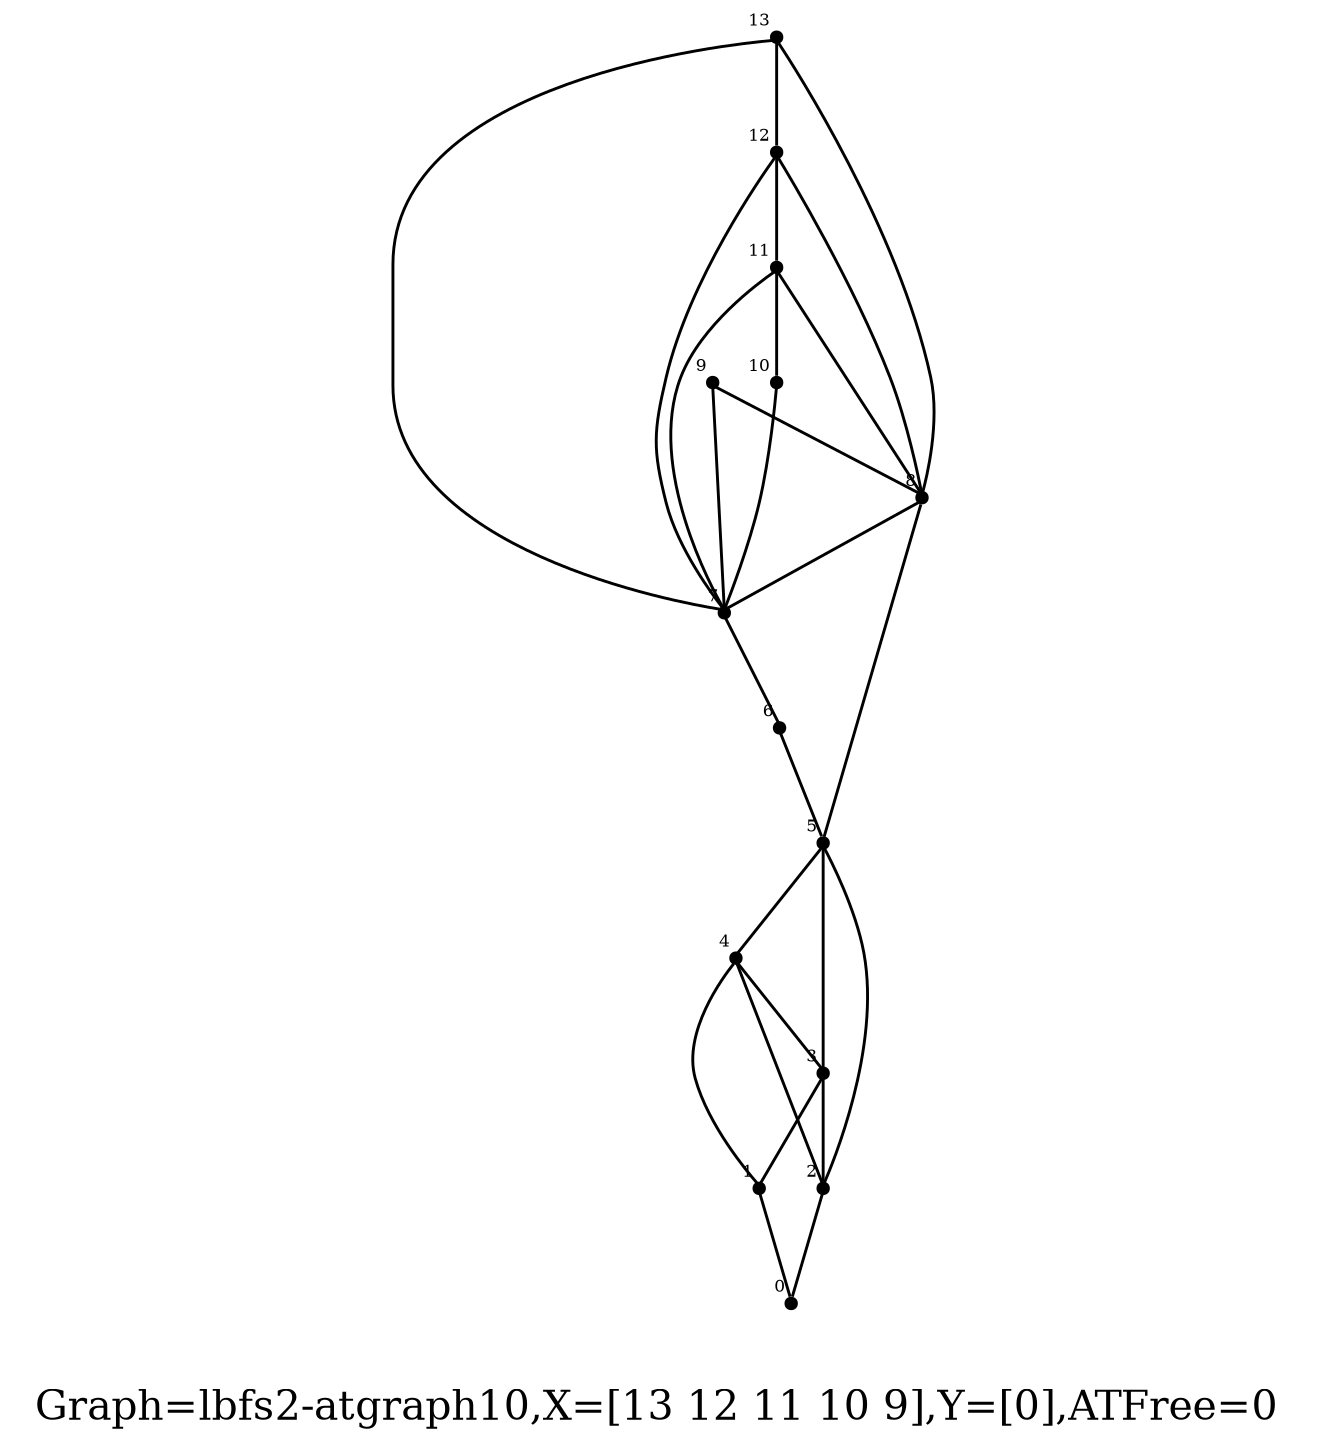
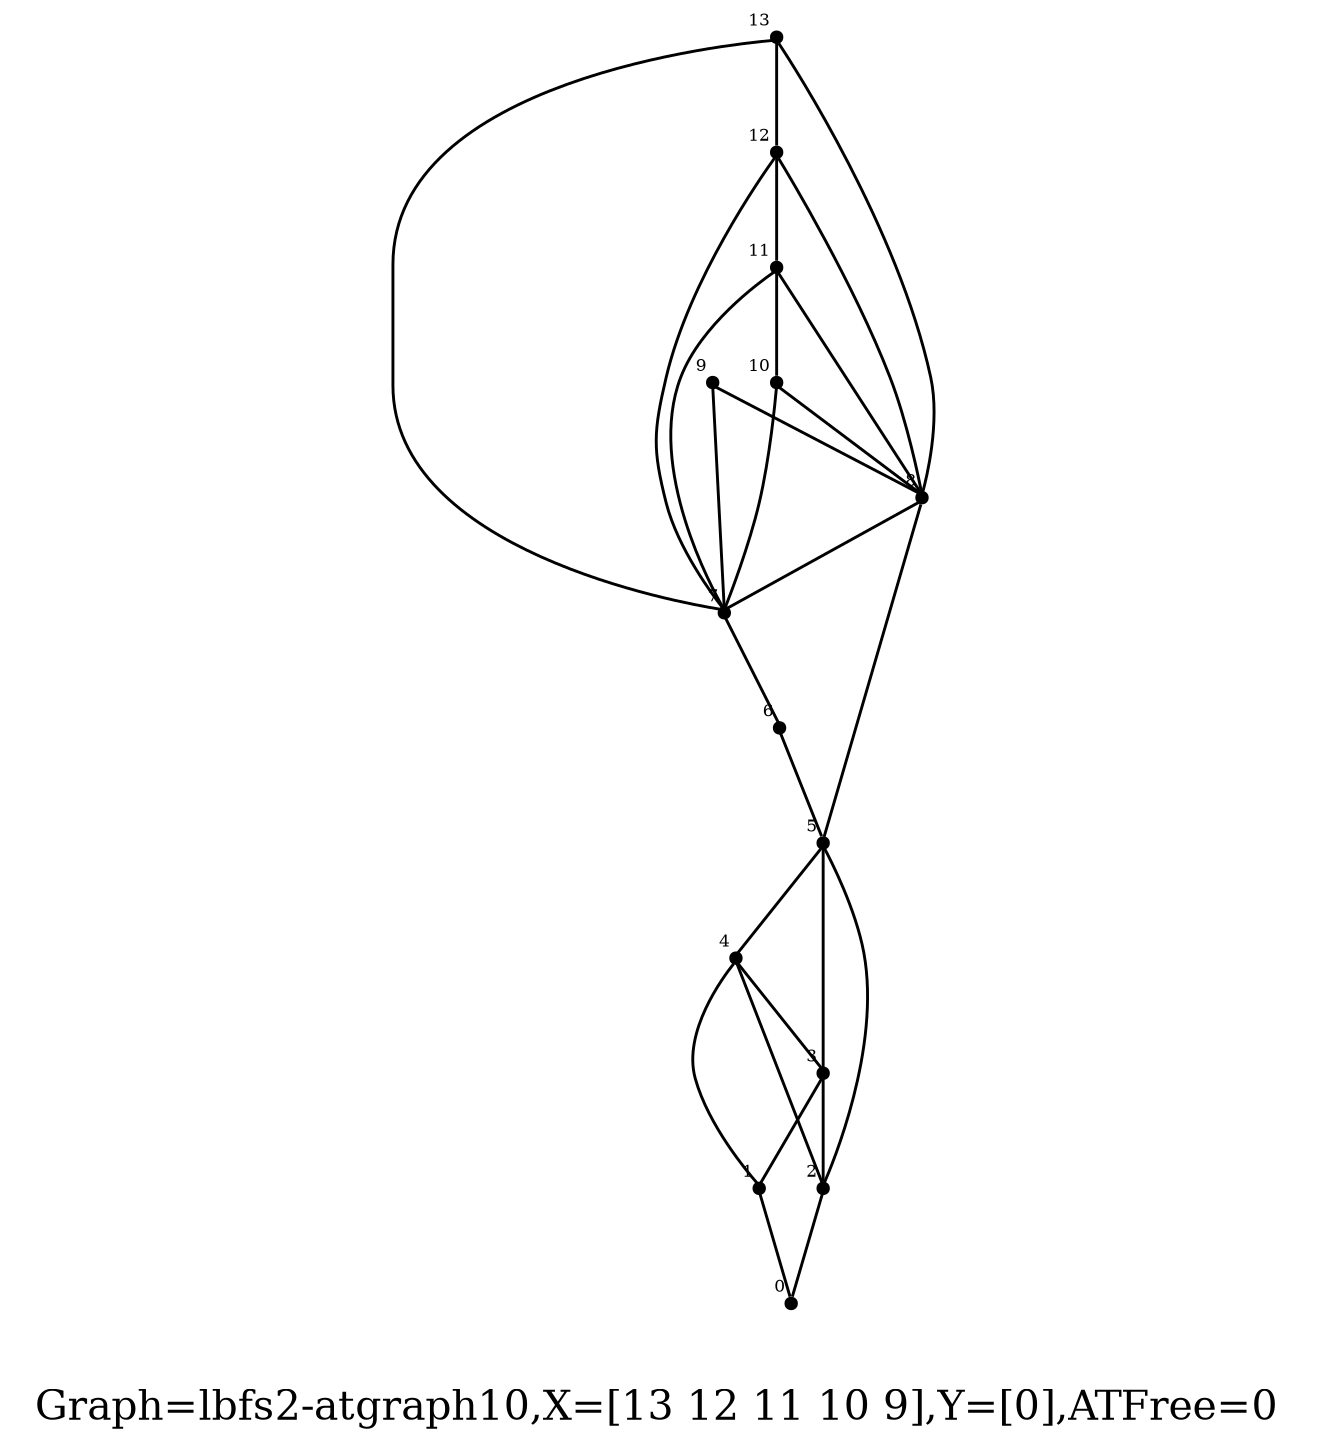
none -> (835, 429)
